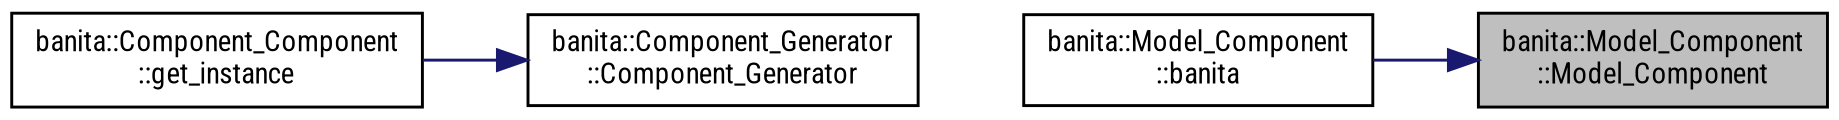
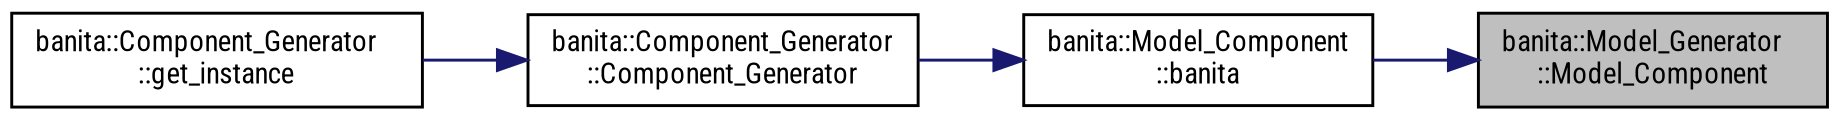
(217, 60) -> (217, 60)
none -> (956, 60)
(1653, 60) -> (1653, 60)
